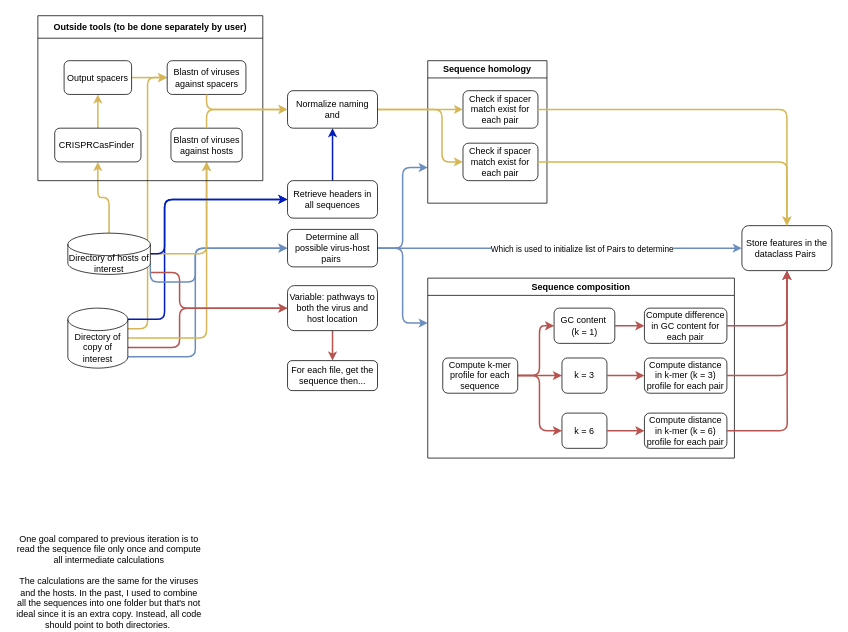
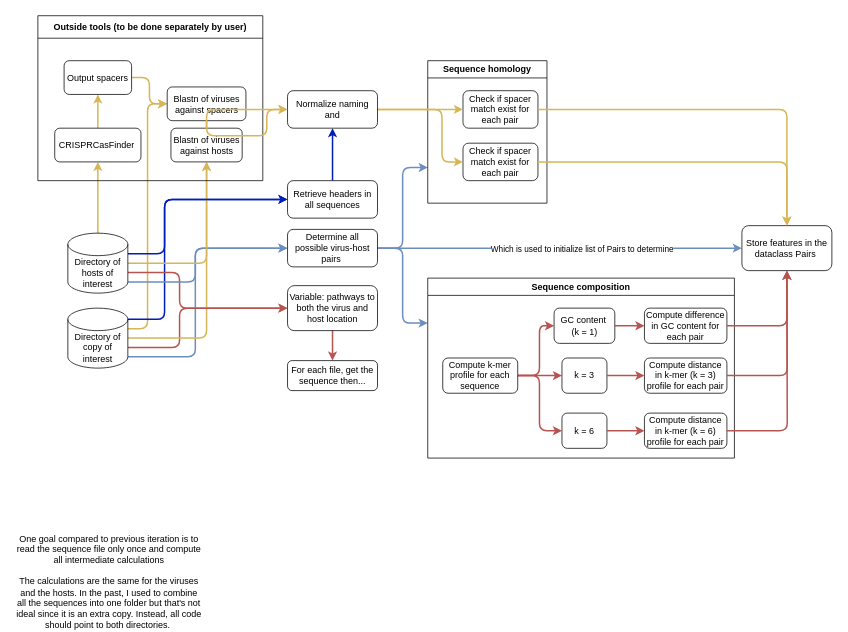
(207, 77) -> (207, 104)
(109, 254) -> (98, 263)
